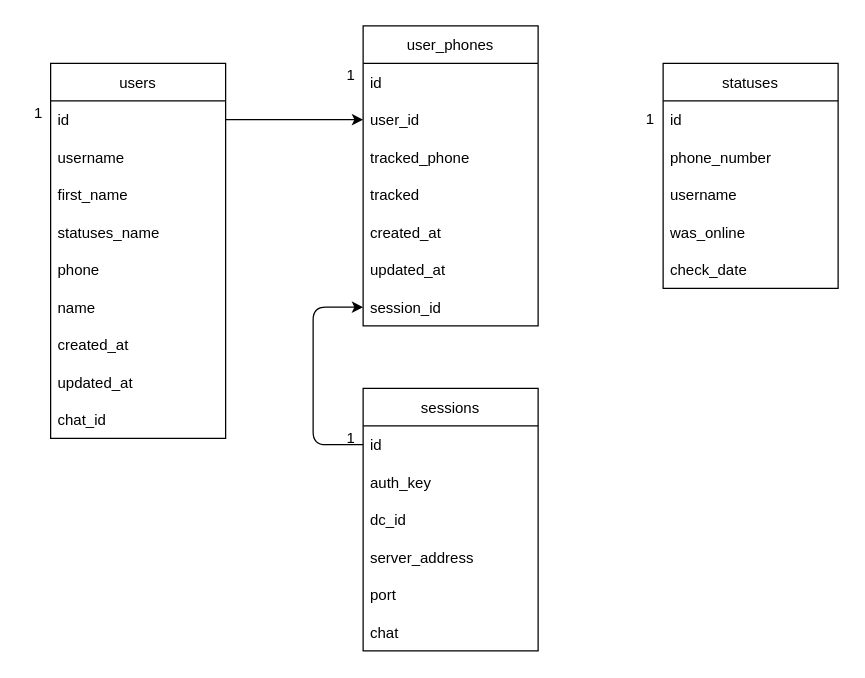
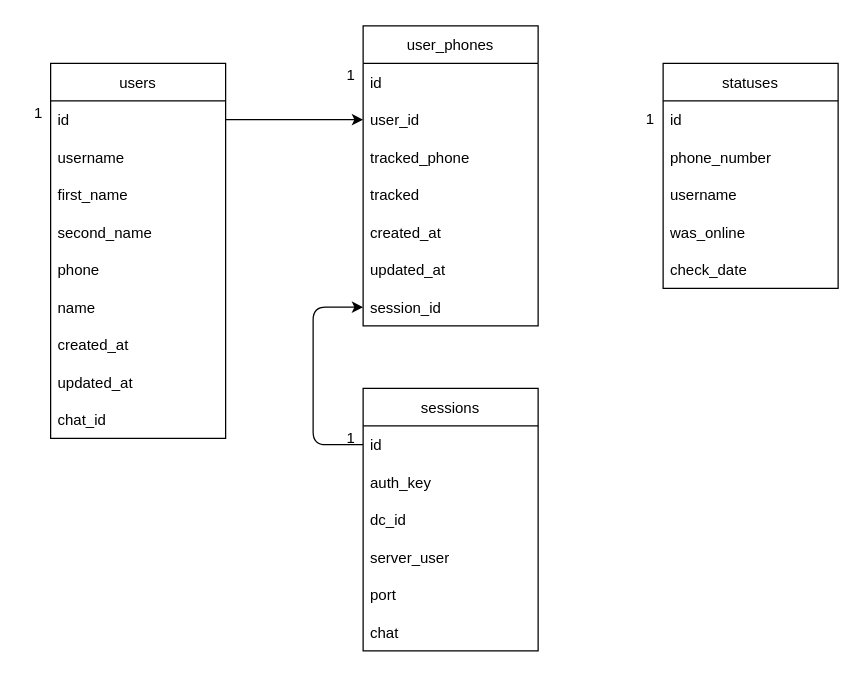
(112, 233) -> (104, 233)
(429, 558) -> (416, 558)
